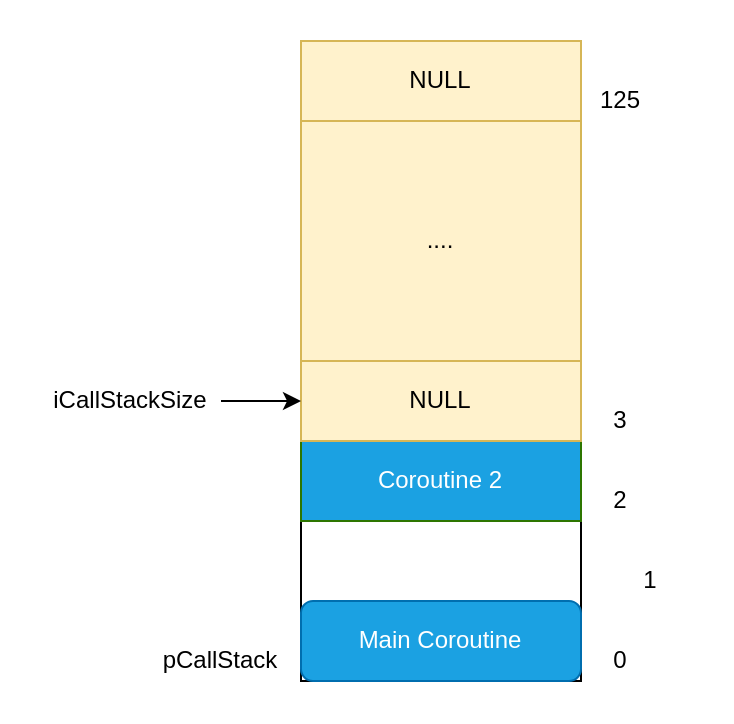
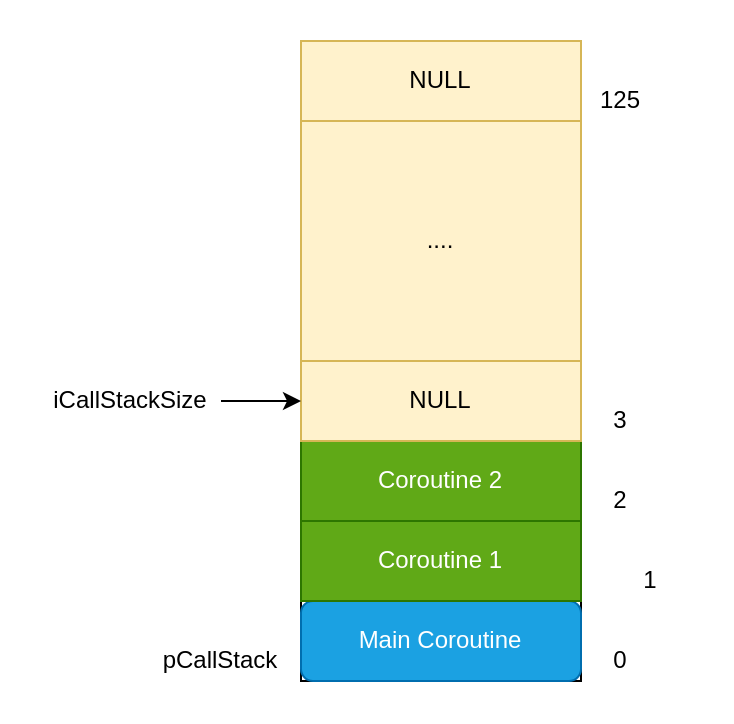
(441, 481) -> (441, 481)
none -> (441, 561)
